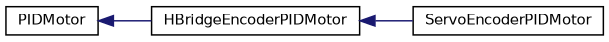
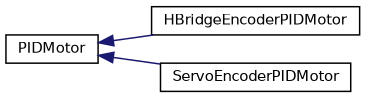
(394, 21) -> (137, 61)
